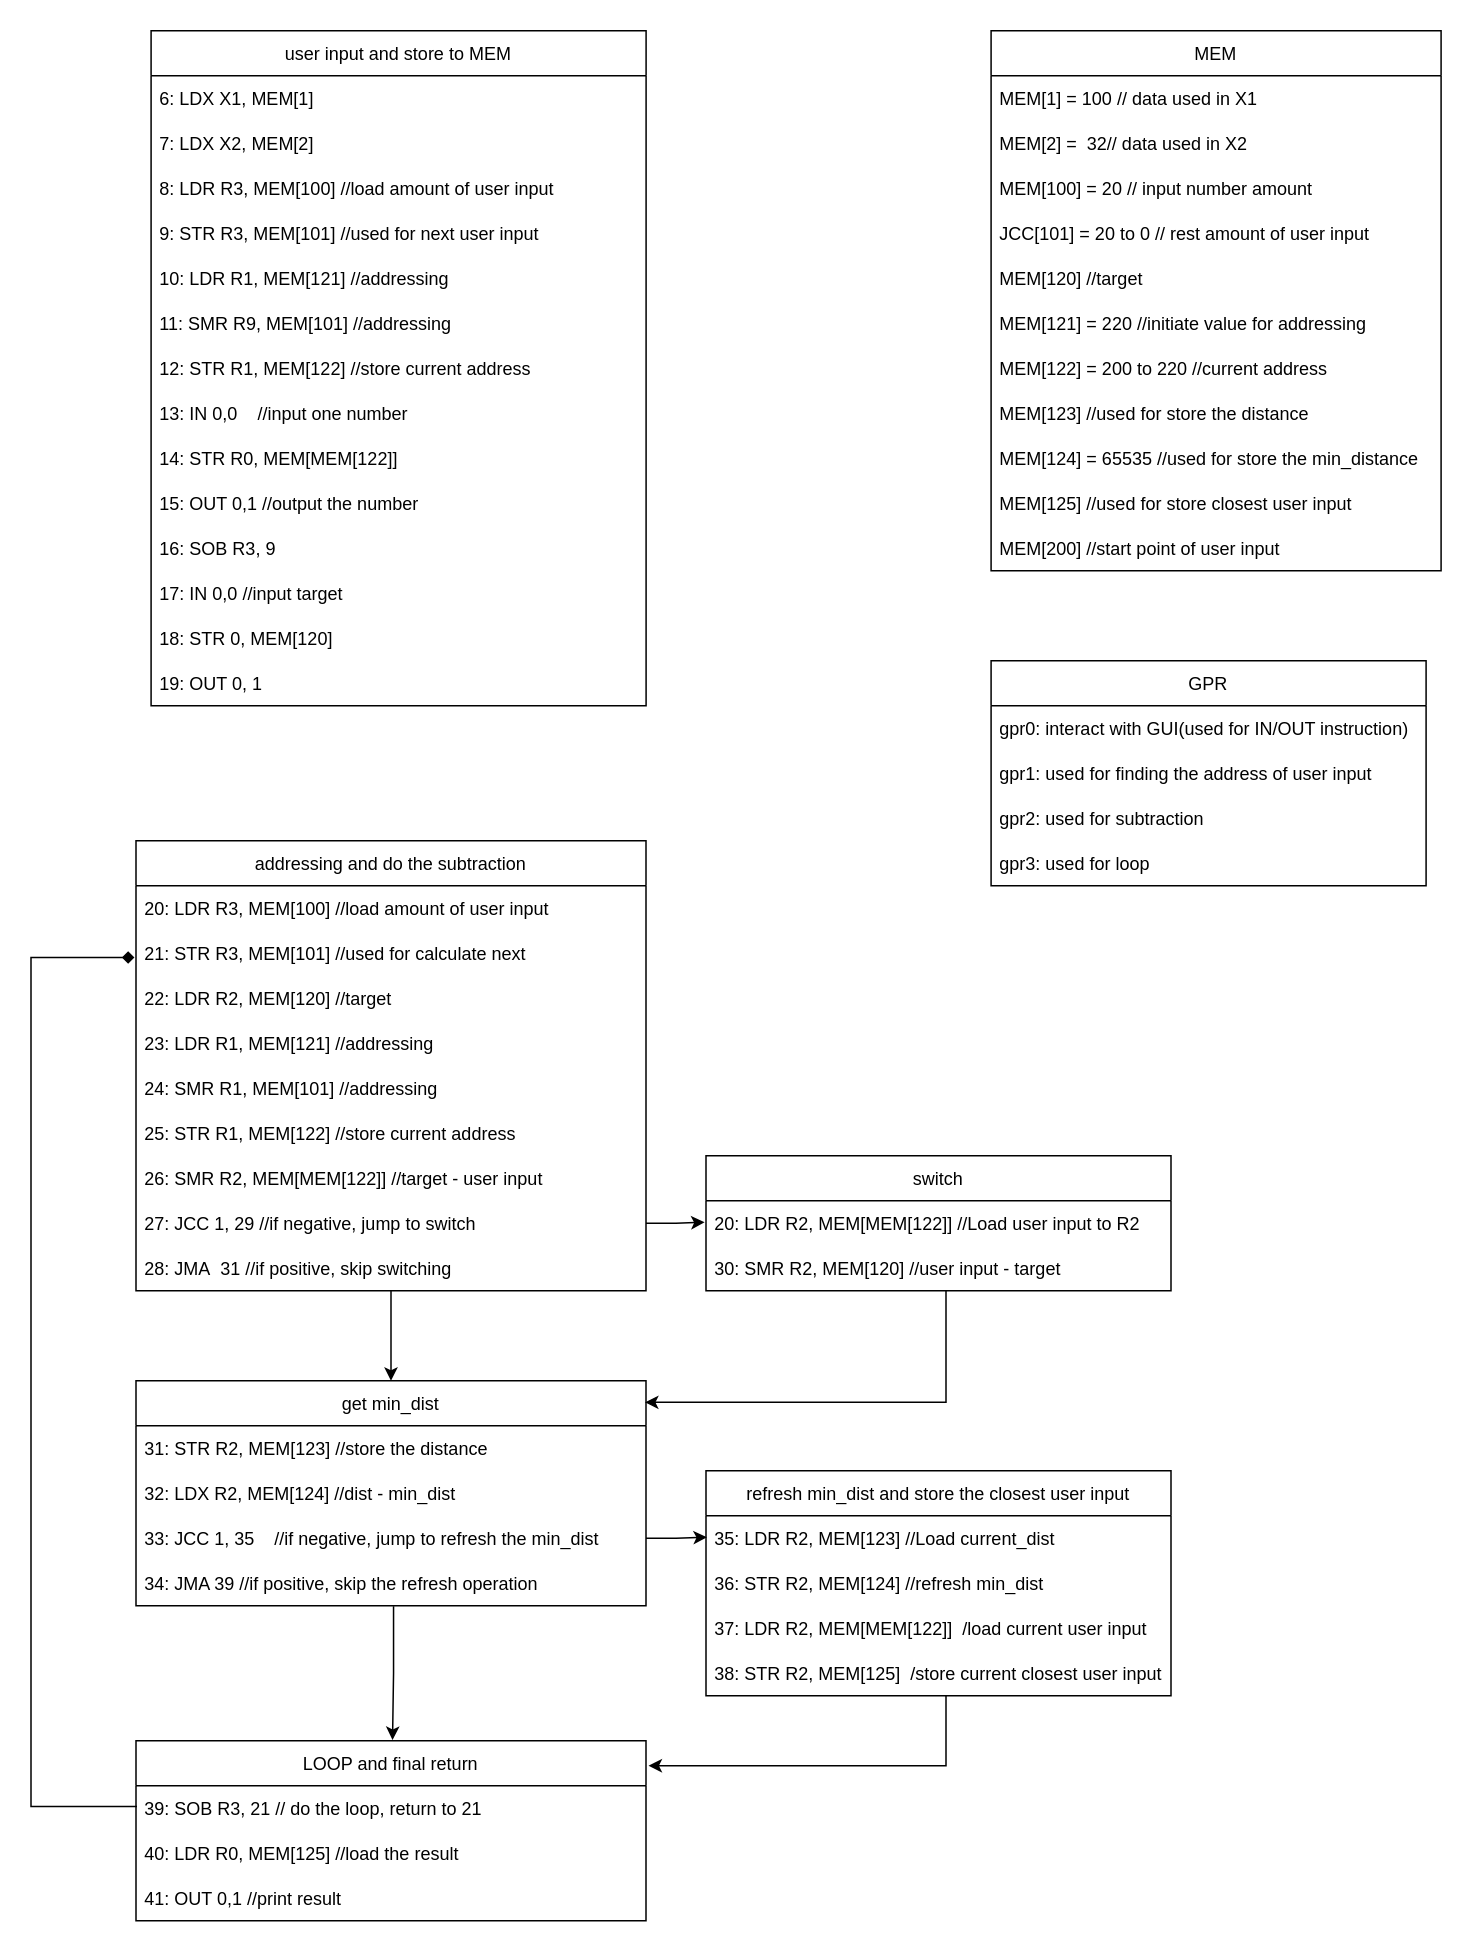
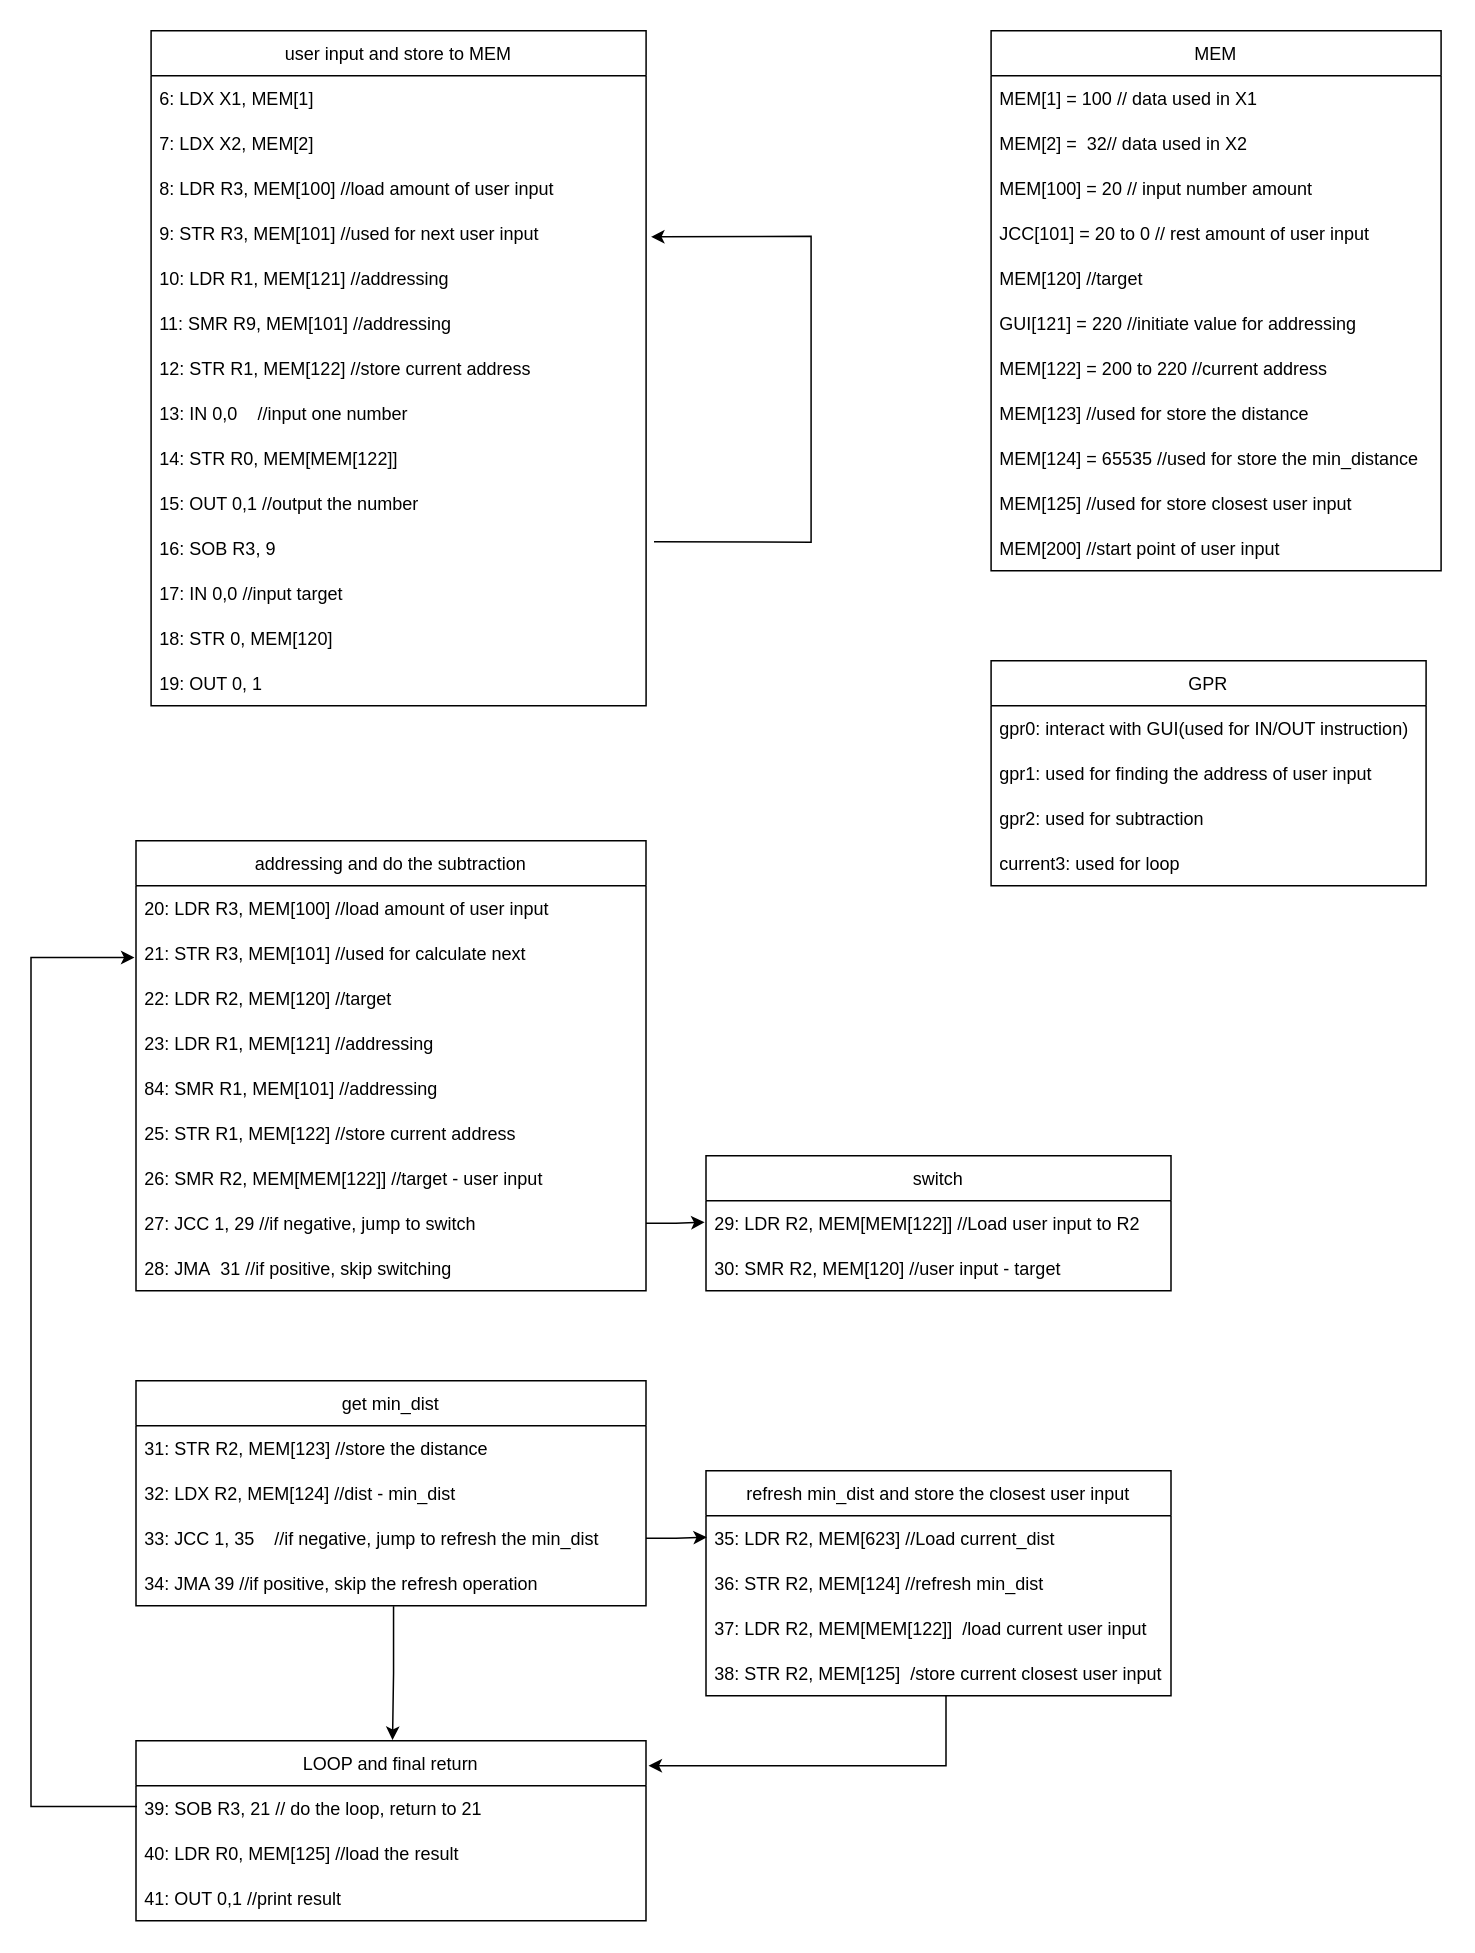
(1205, 324) -> (1205, 324)
none -> (811, 393)
(1083, 864) -> (1103, 864)
(122, 957) -> (123, 957)
(294, 1089) -> (294, 1089)
(935, 1224) -> (935, 1224)
(391, 1332) -> none
(855, 1402) -> none
(897, 1539) -> (897, 1539)
